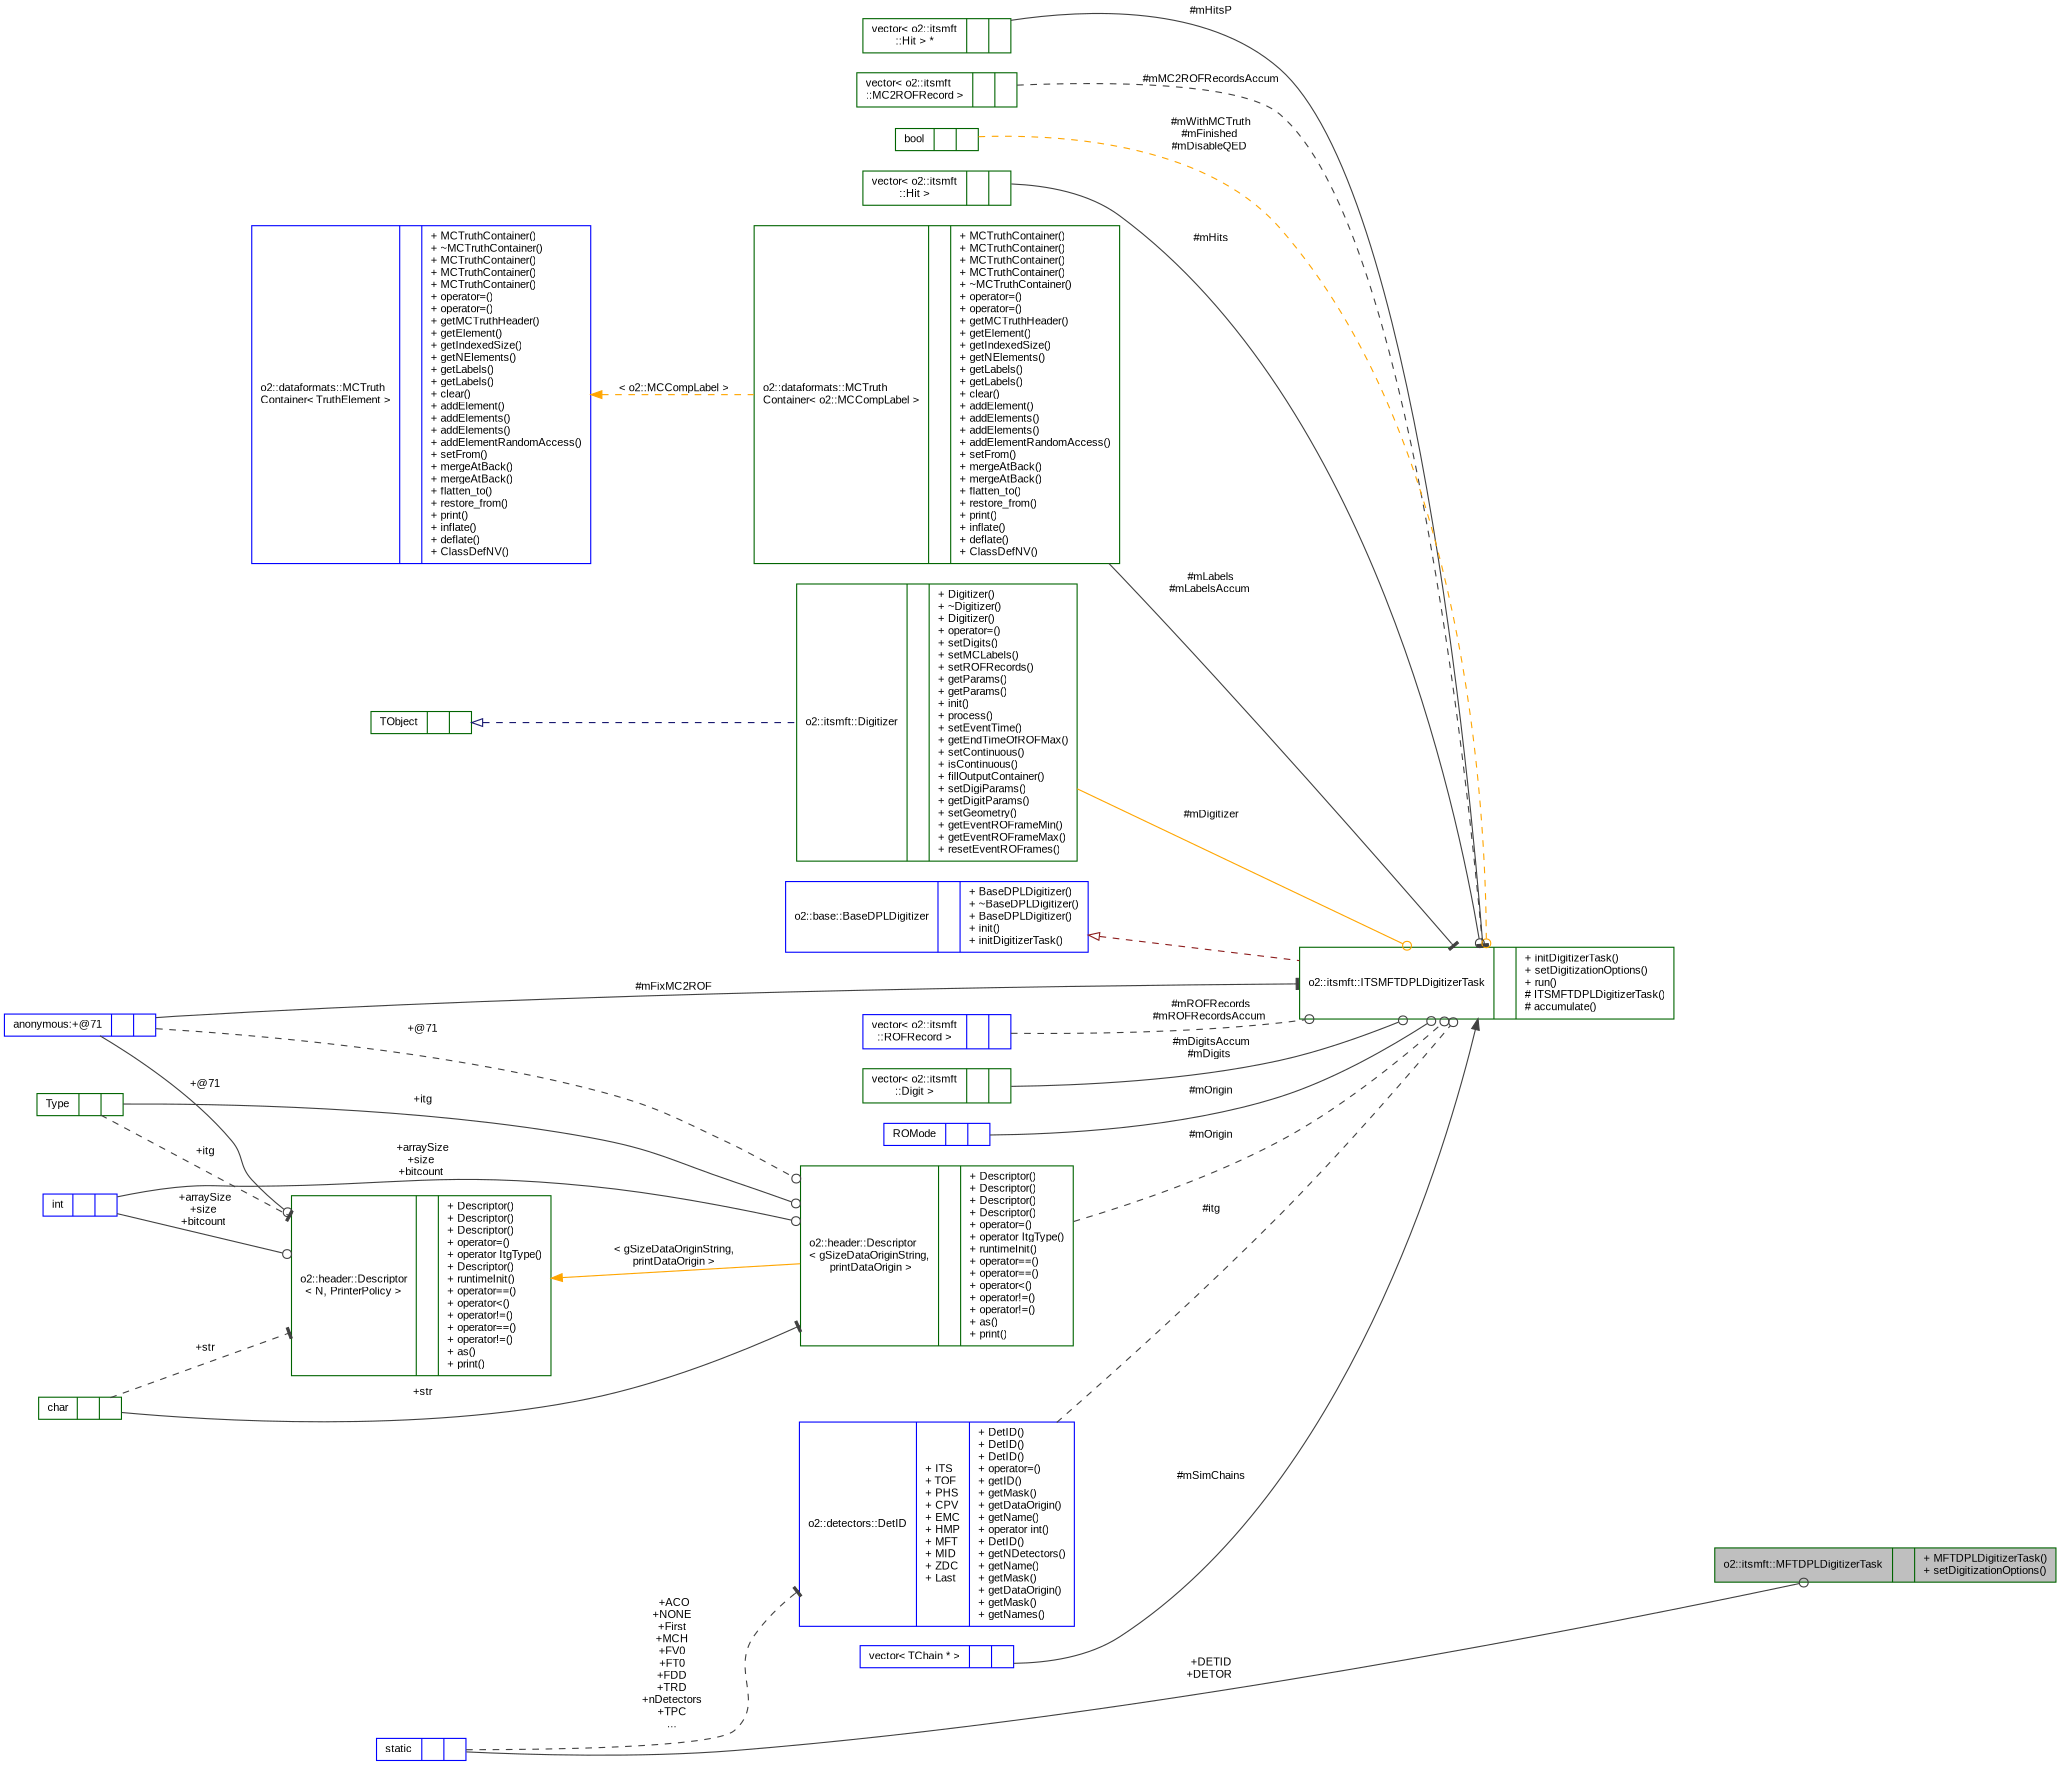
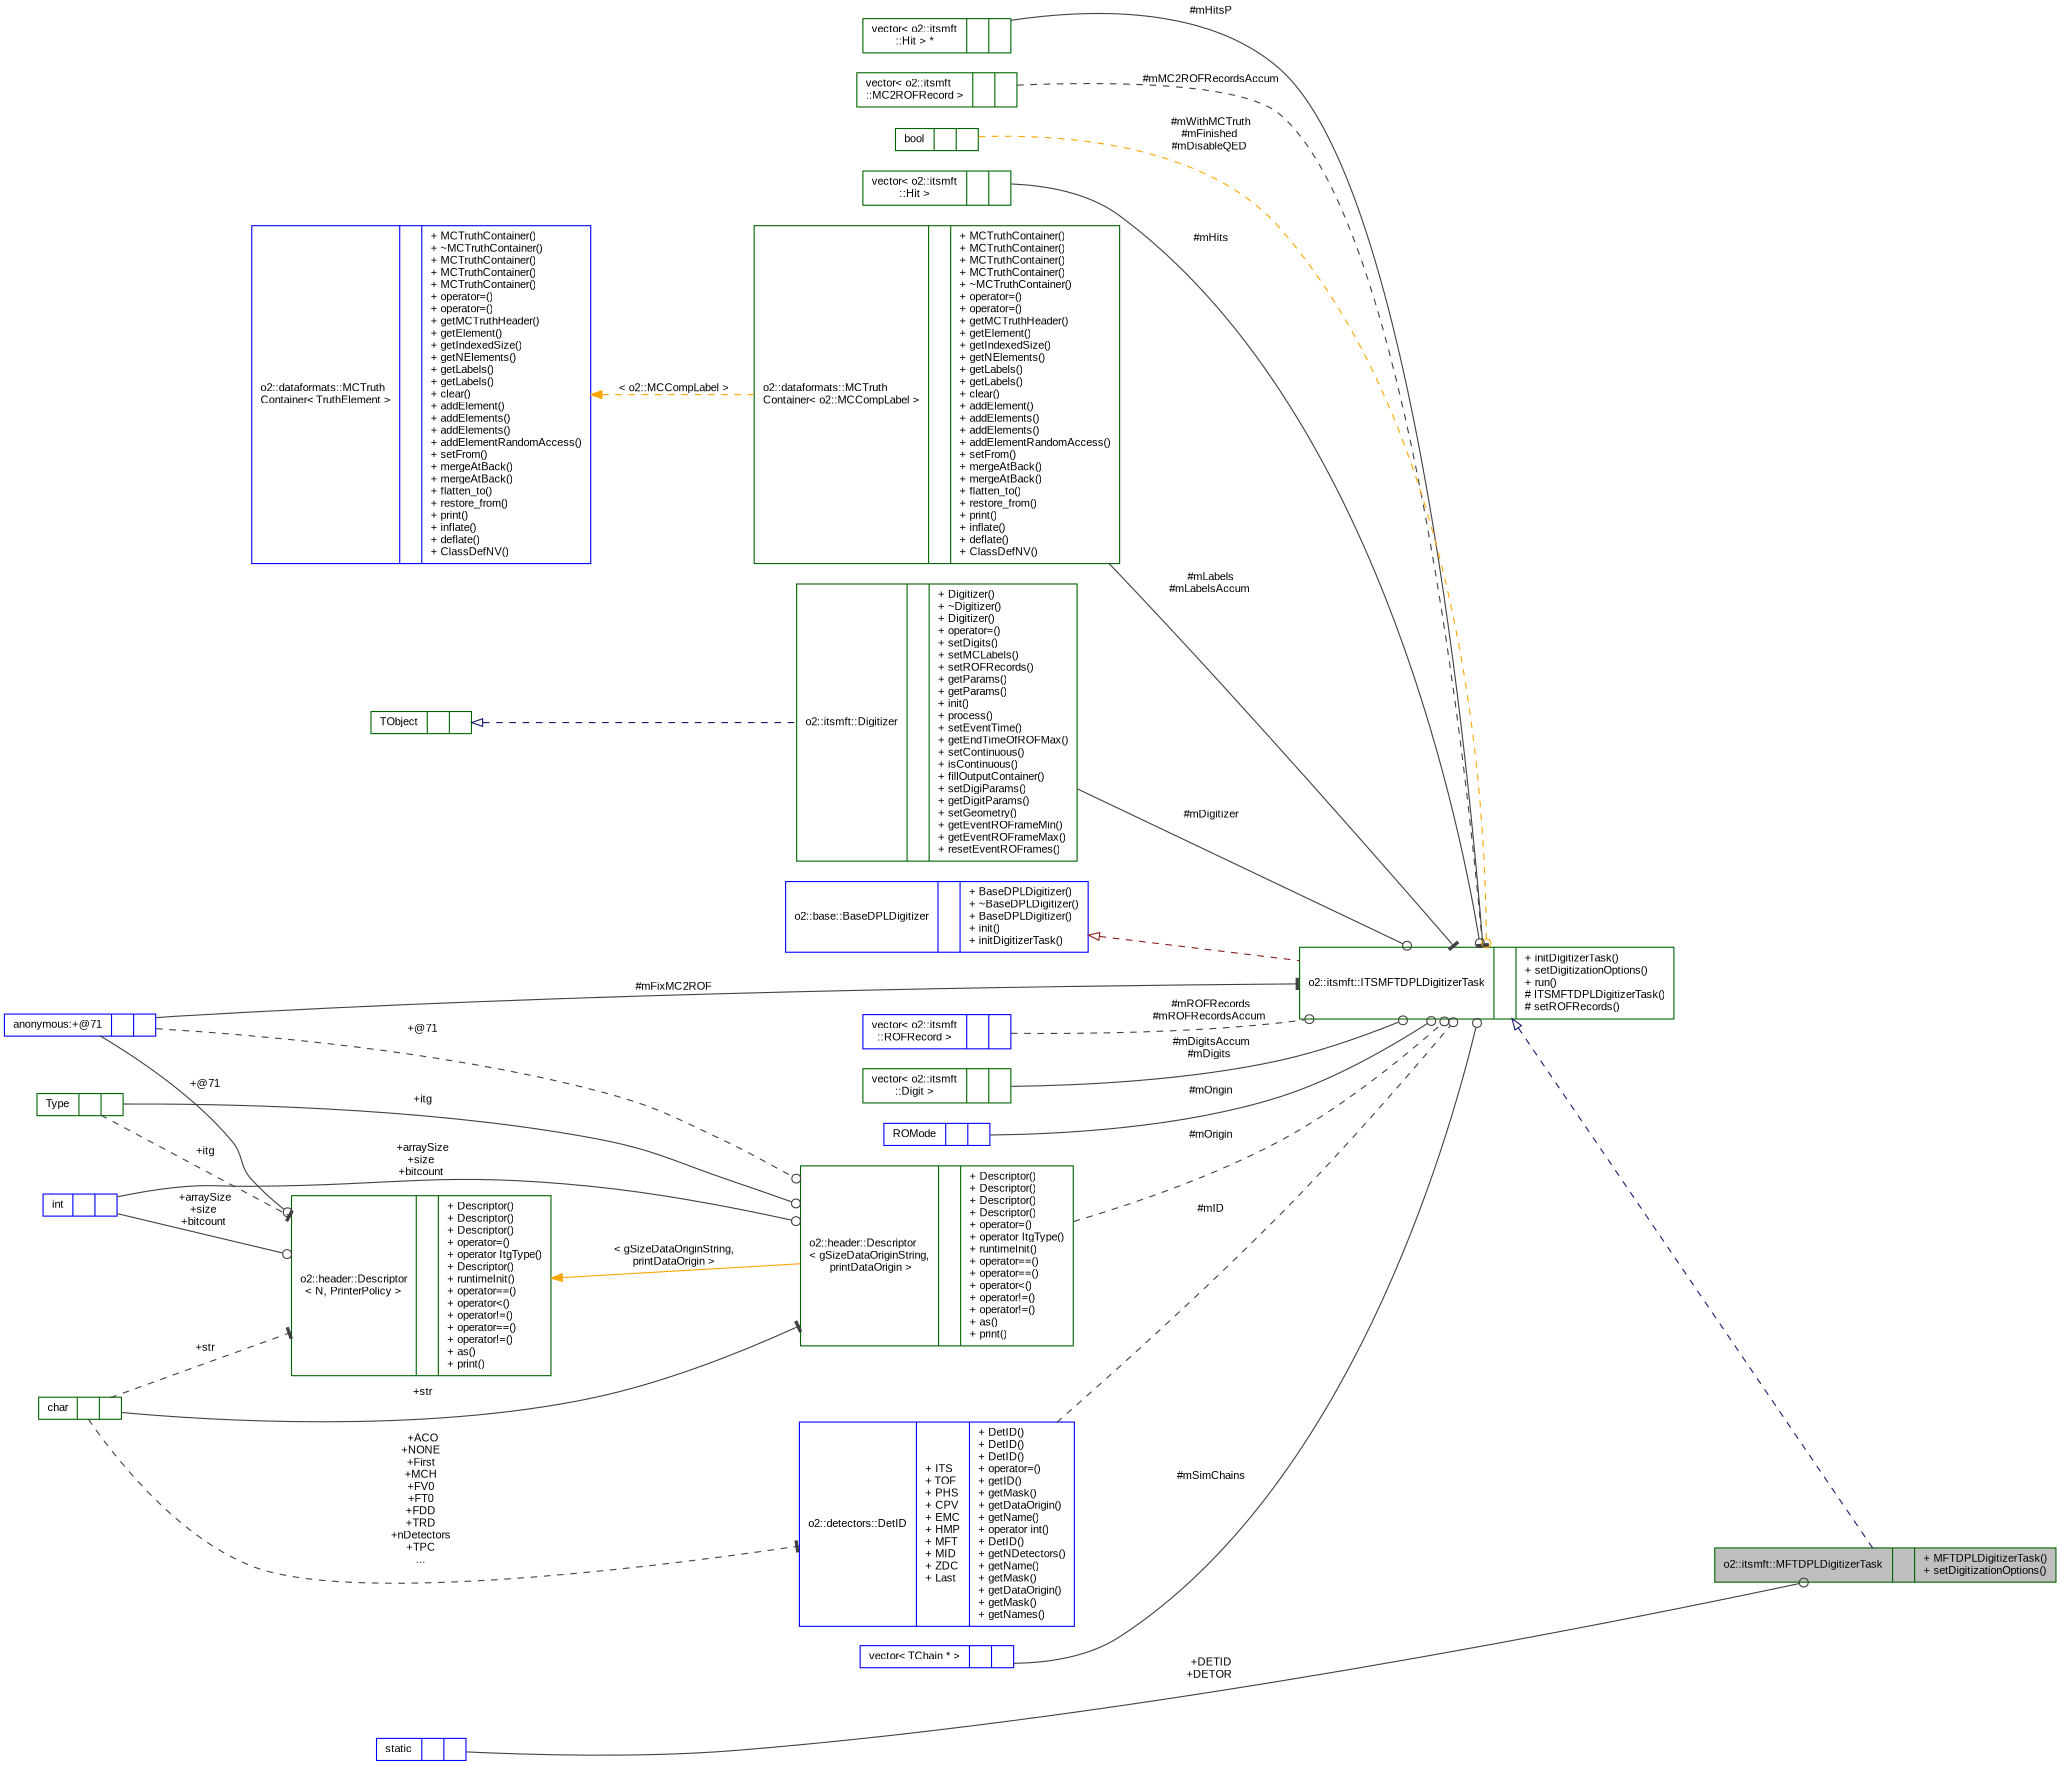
(1240, 866) -> (1240, 866)
(1561, 1007) -> (1572, 1007)
(1210, 1209) -> (1210, 1209)
none -> (1696, 1288)
(1323, 1413) -> (1323, 1413)
(681, 1742) -> (412, 1583)
